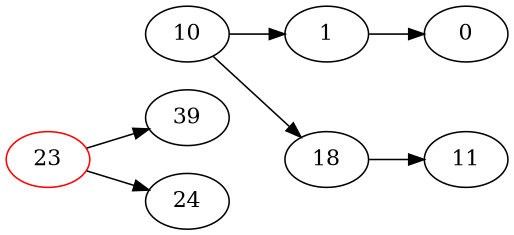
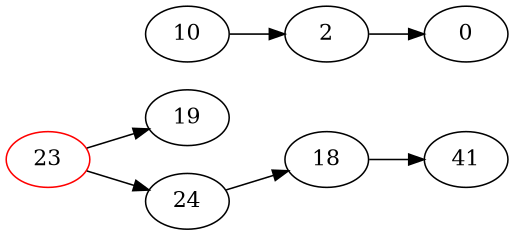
(327, 34) -> (327, 34)
(251, 91) -> (250, 183)
(187, 118) -> (187, 118)
(466, 160) -> (466, 160)
